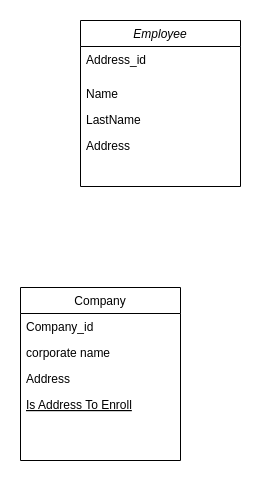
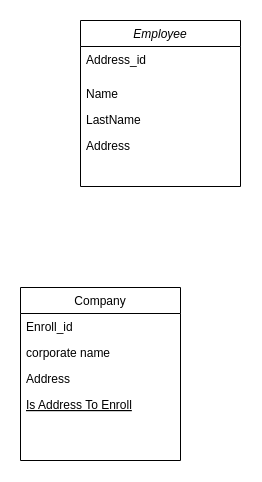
(58, 327) -> (52, 327)
